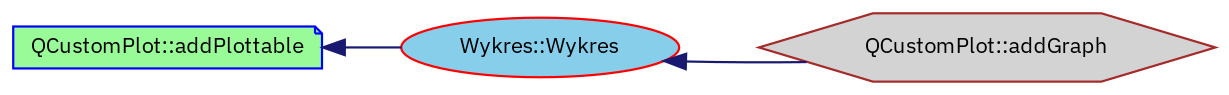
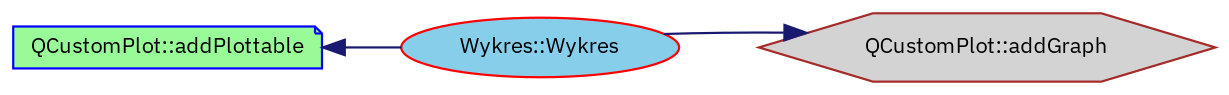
(746, 62) -> (724, 33)
